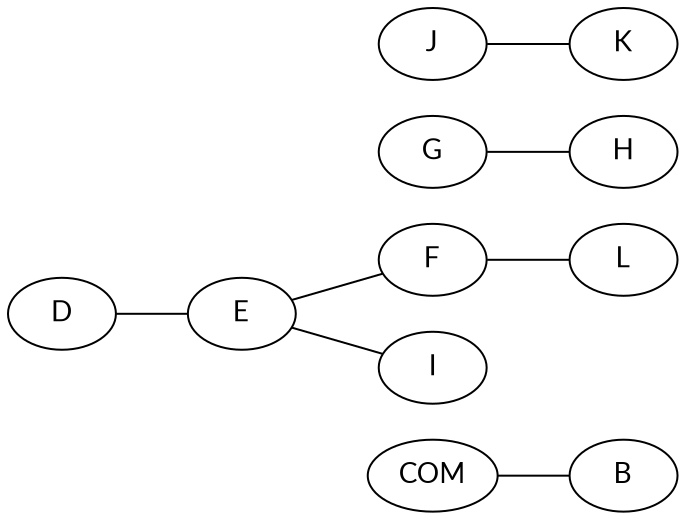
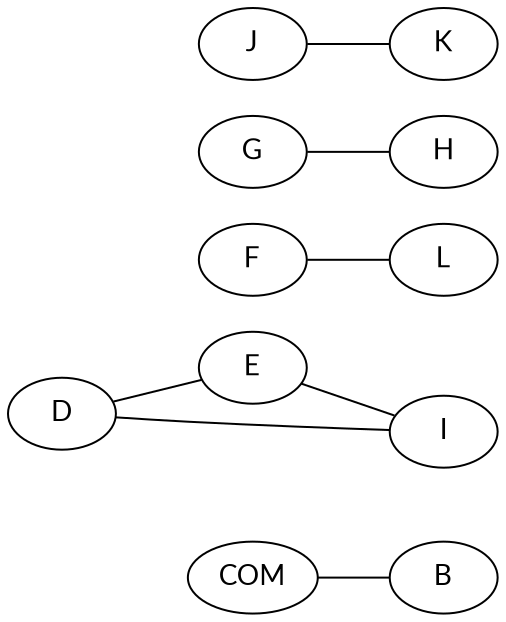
(337, 287) -> none
none -> (252, 425)
